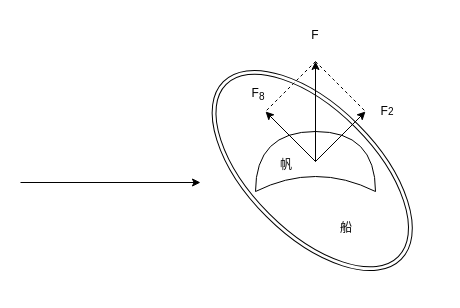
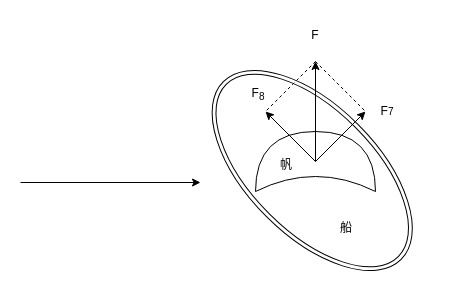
(388, 112) -> (388, 112)
